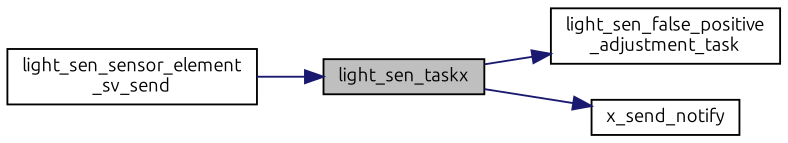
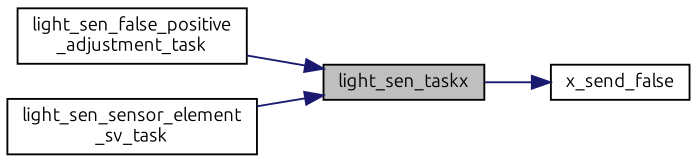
(508, 61) -> (276, 61)
(132, 77) -> (132, 127)
(666, 117) -> (620, 82)
